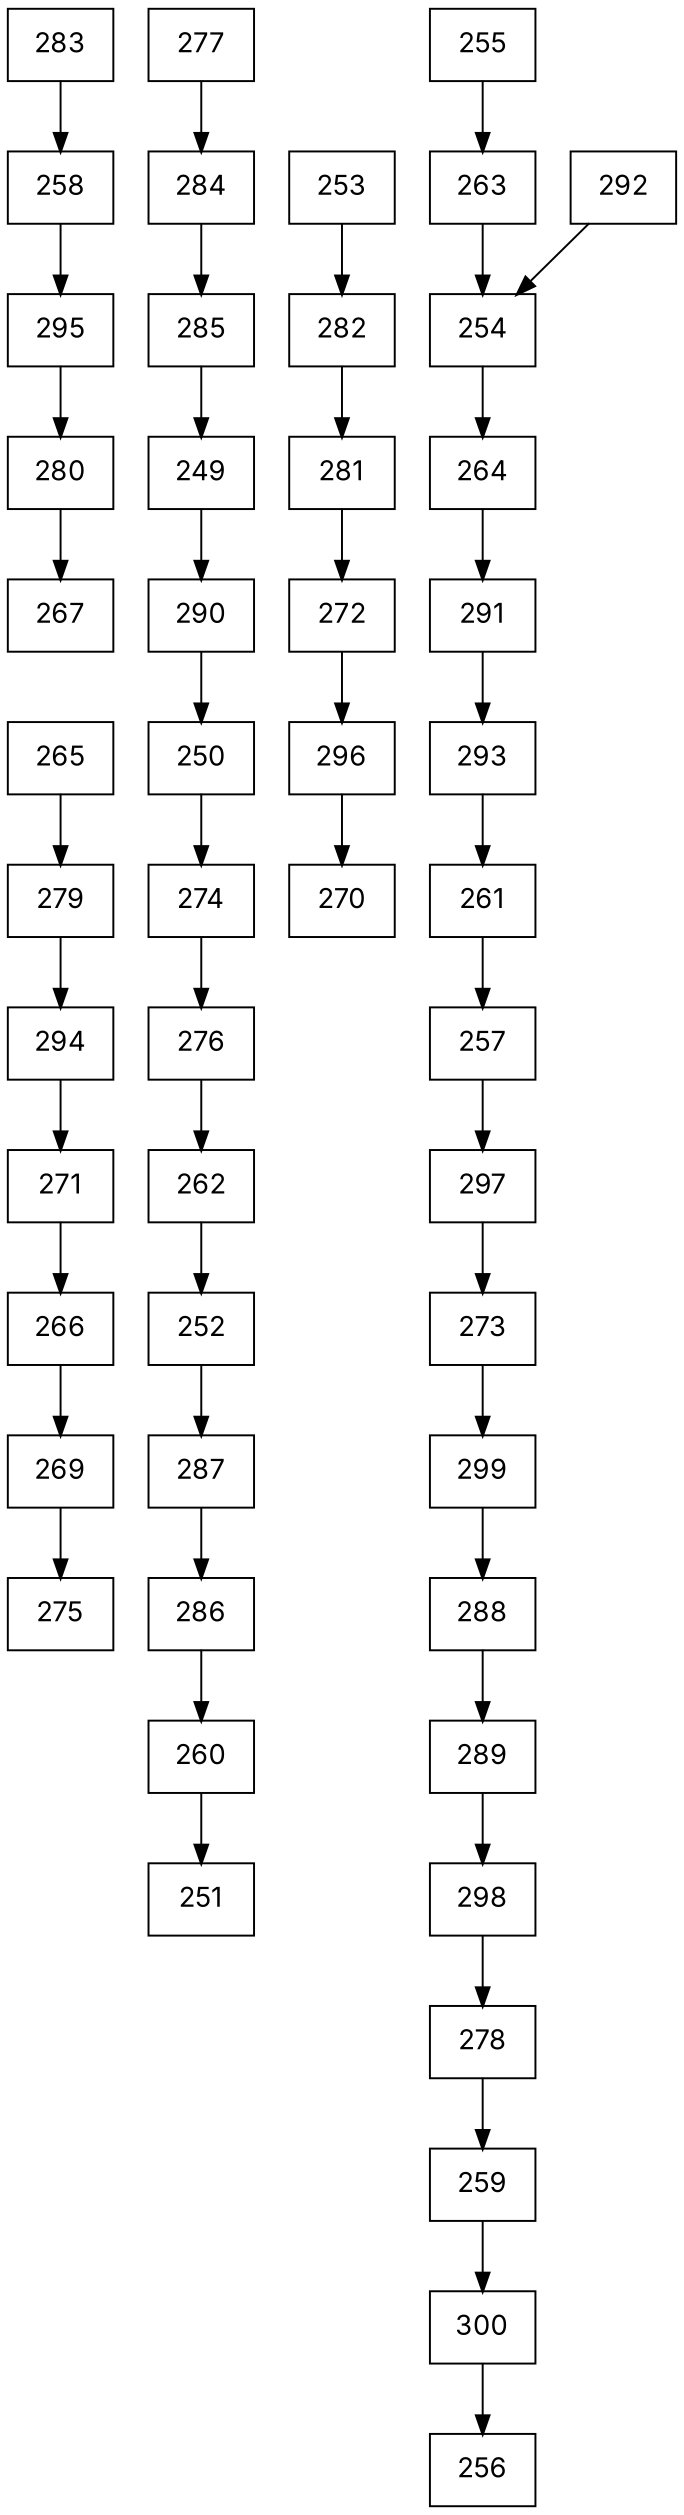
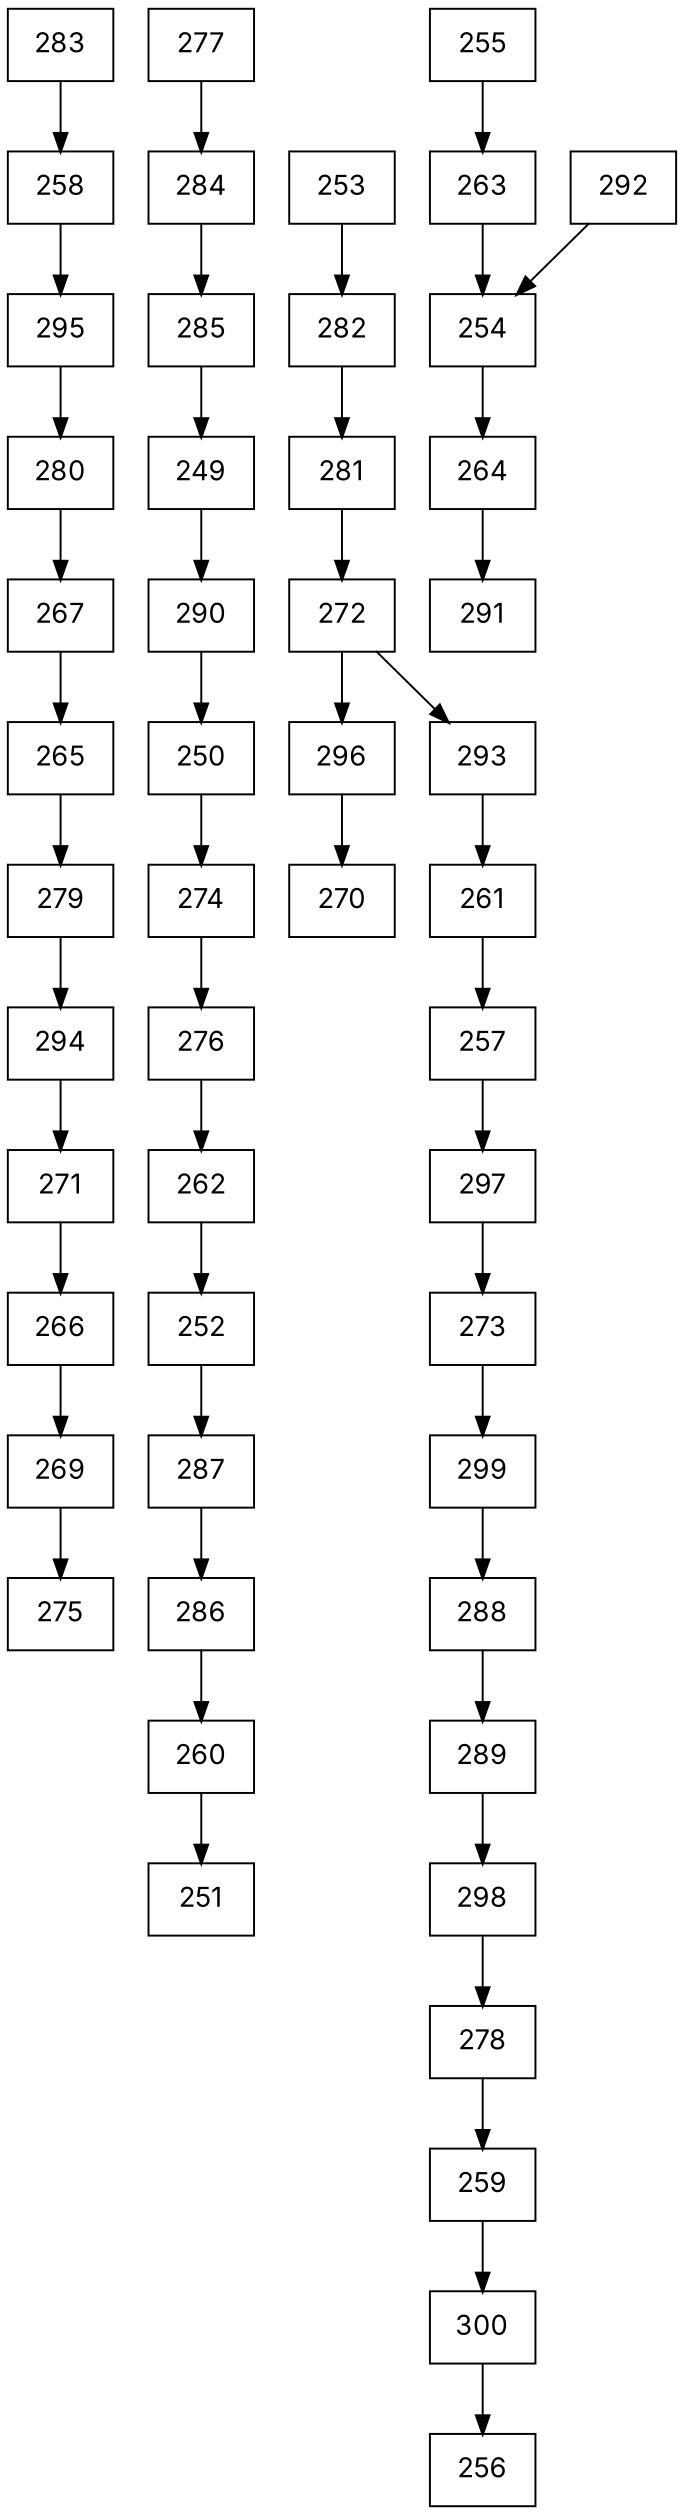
none -> (61, 677)
(483, 677) -> (405, 680)
